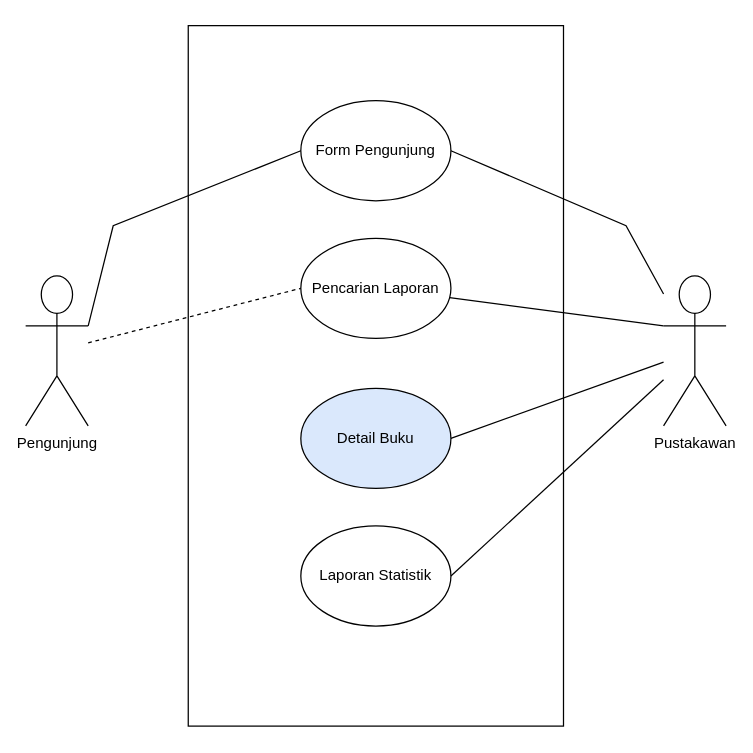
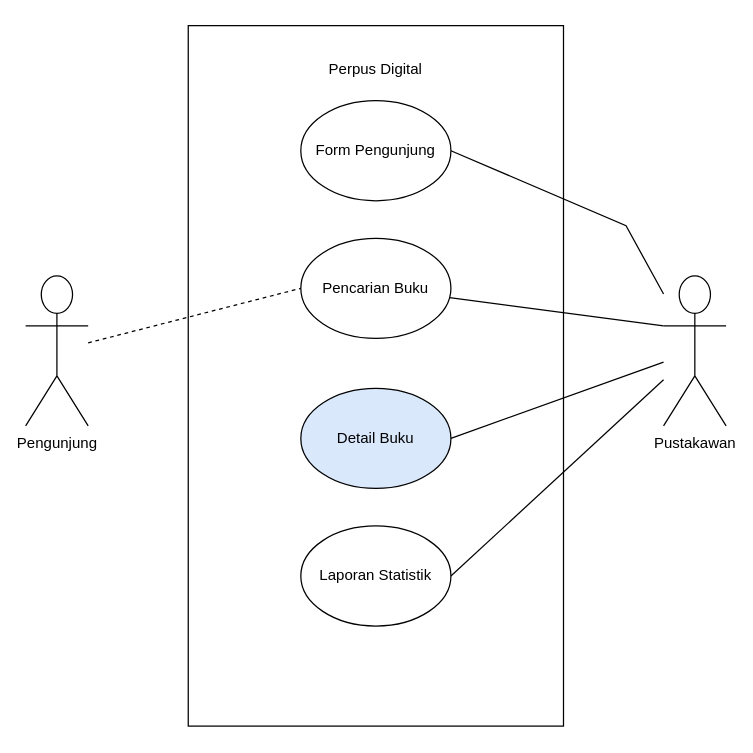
none -> (376, 69)
(160, 207) -> none
(376, 288) -> (376, 288)
